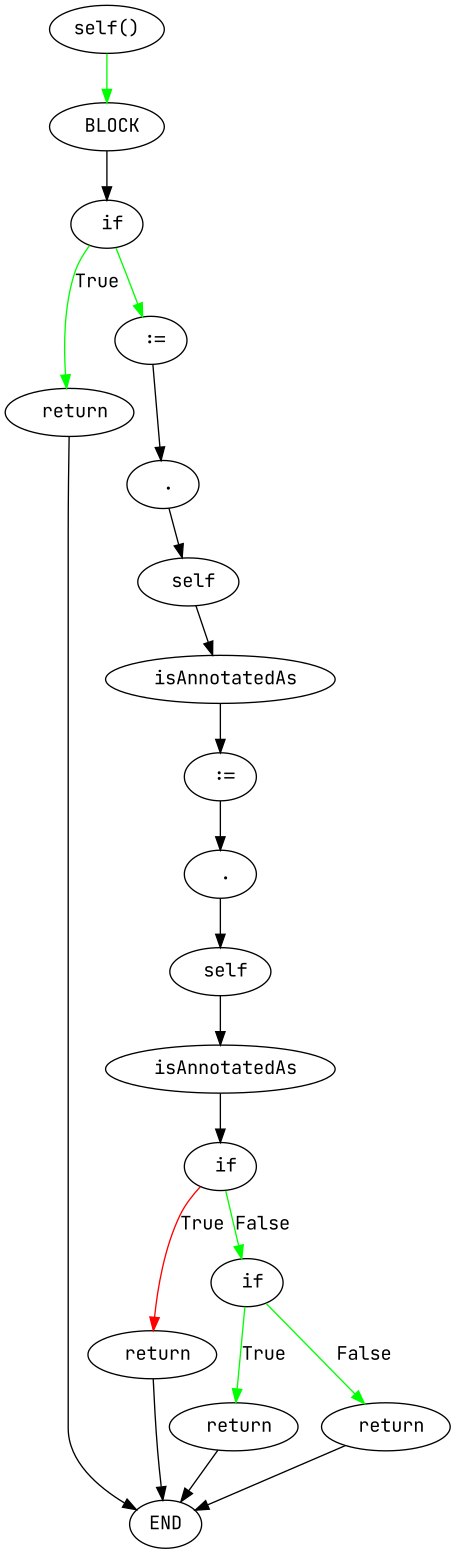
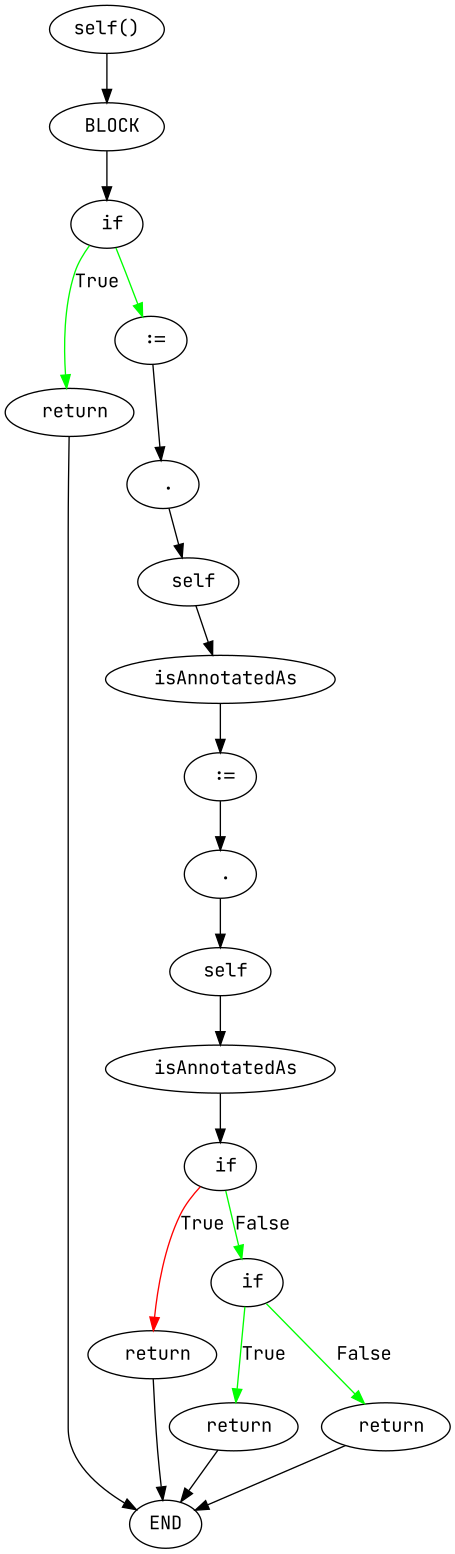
(107, 71) -> (107, 71)
